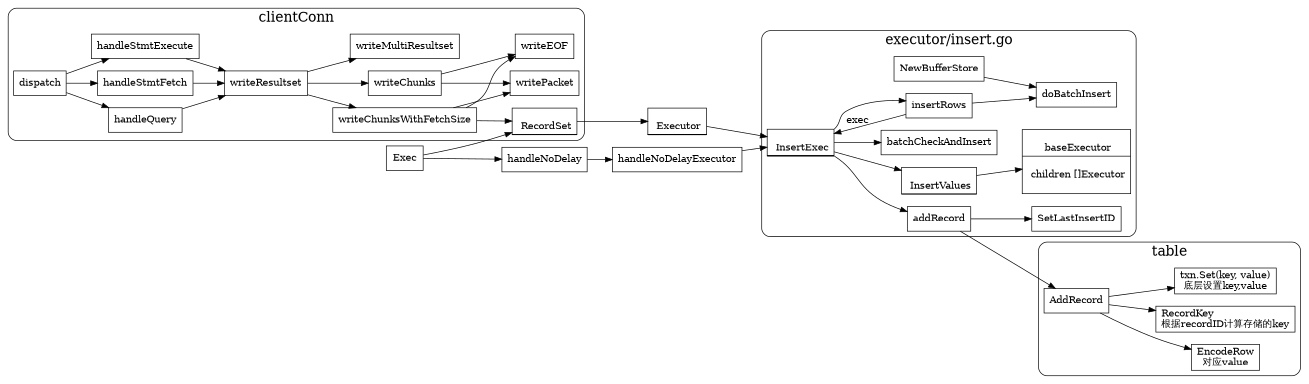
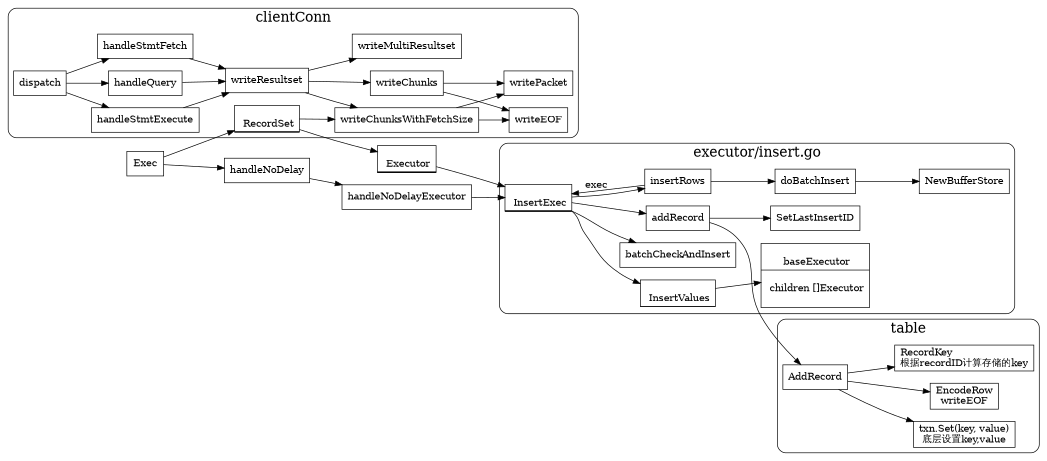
(1007, 82) -> (884, 181)
(491, 121) -> (314, 119)
(1225, 357) -> (964, 396)
